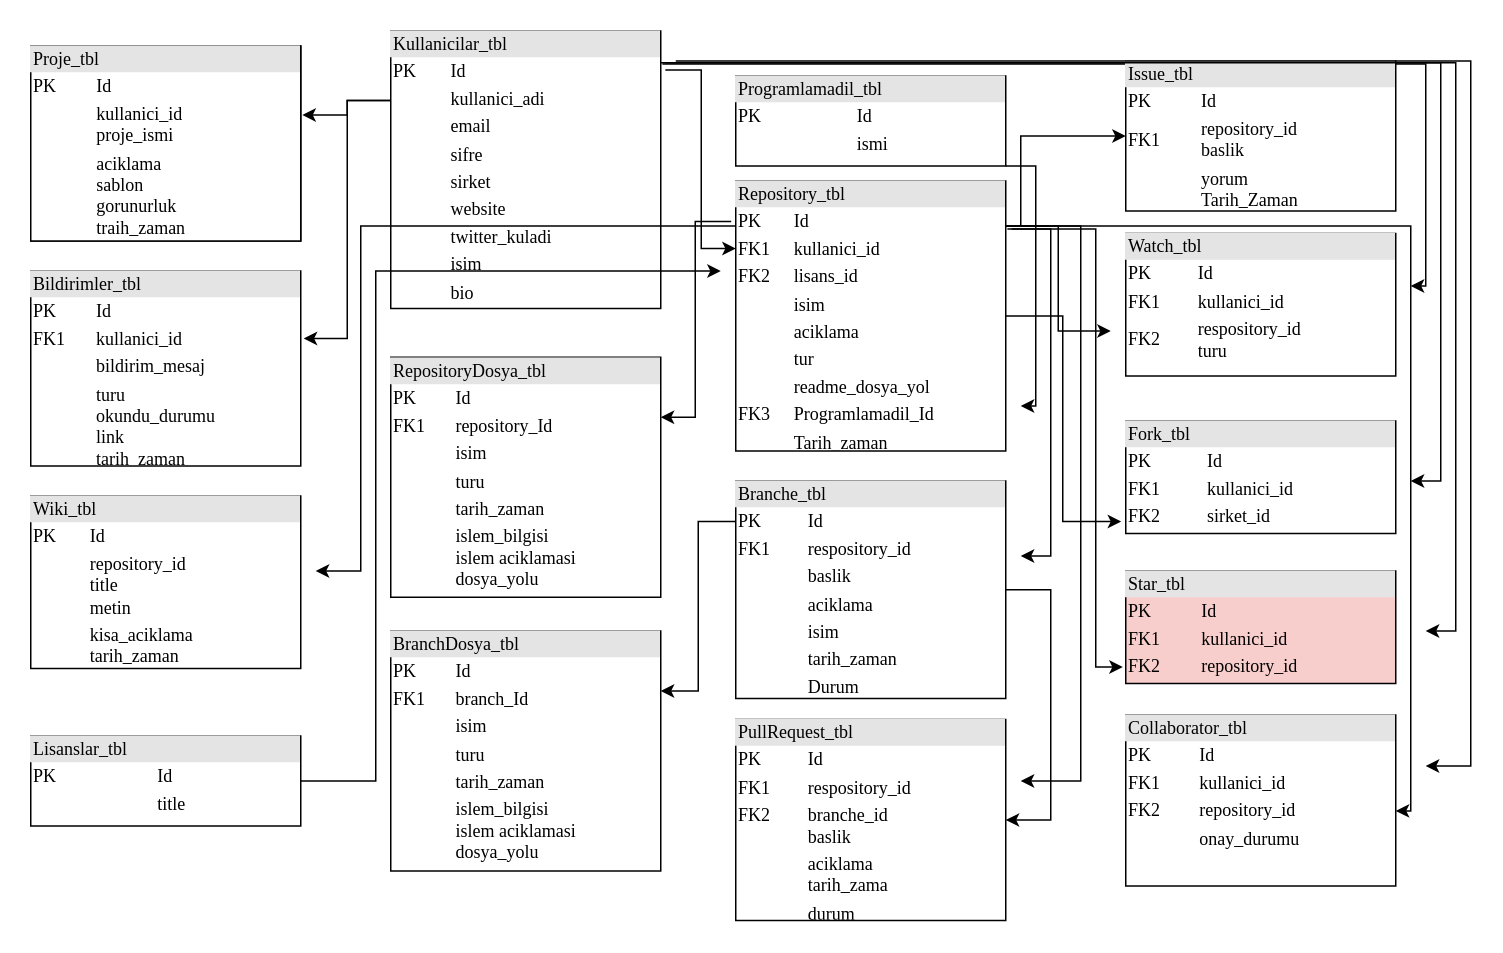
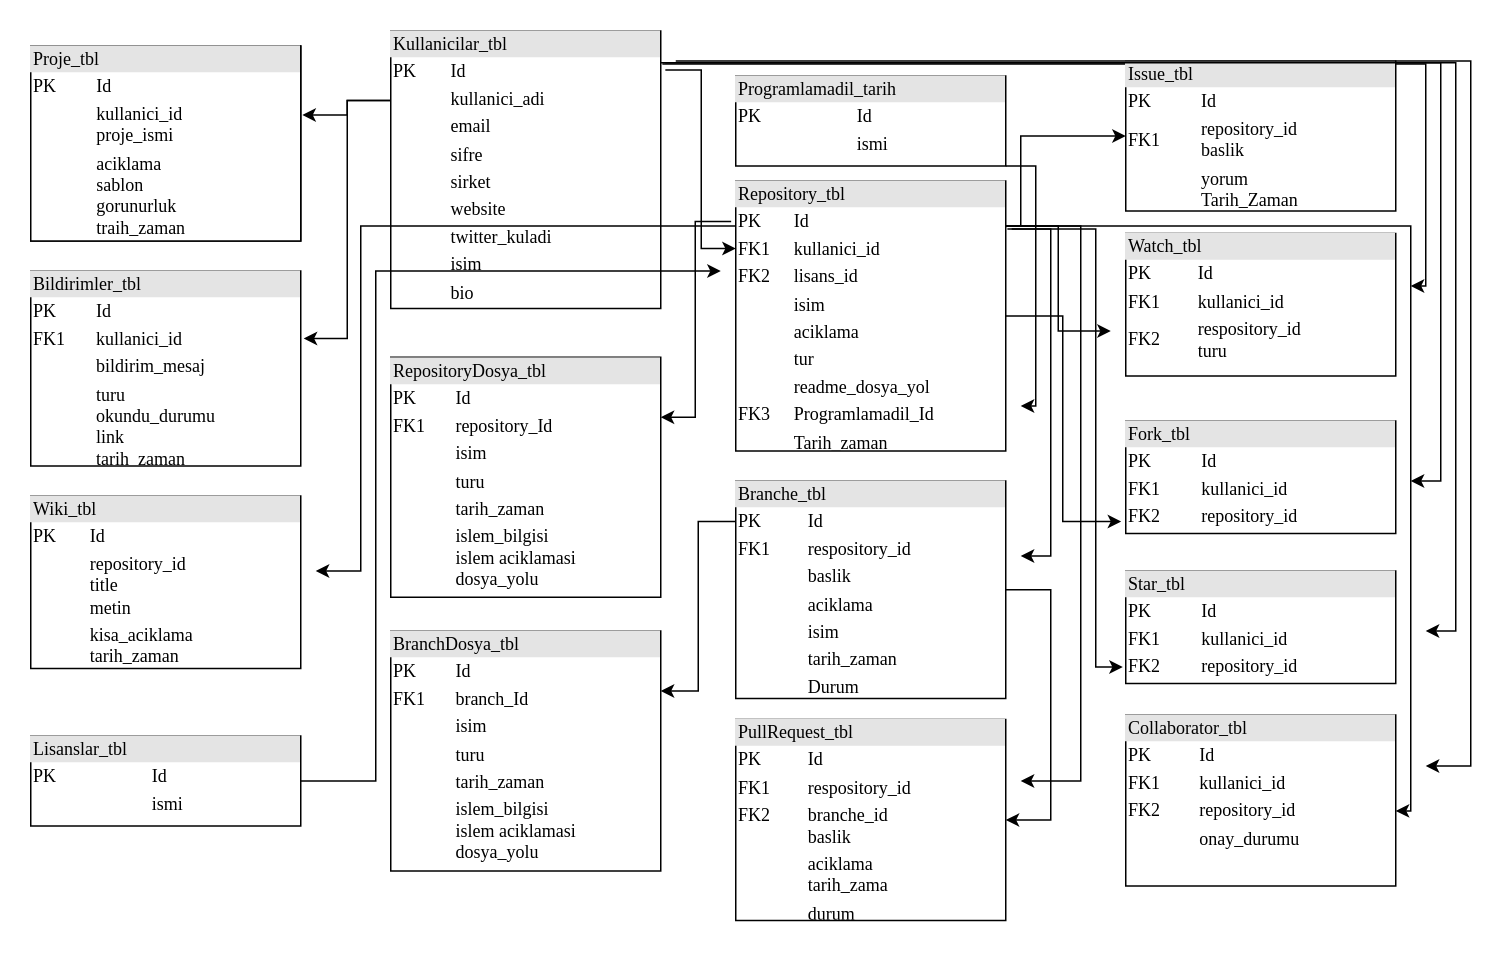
(817, 108) -> (827, 108)
(1190, 464) -> (1202, 464)
(1261, 627) -> (1261, 627)
(89, 768) -> (89, 768)
